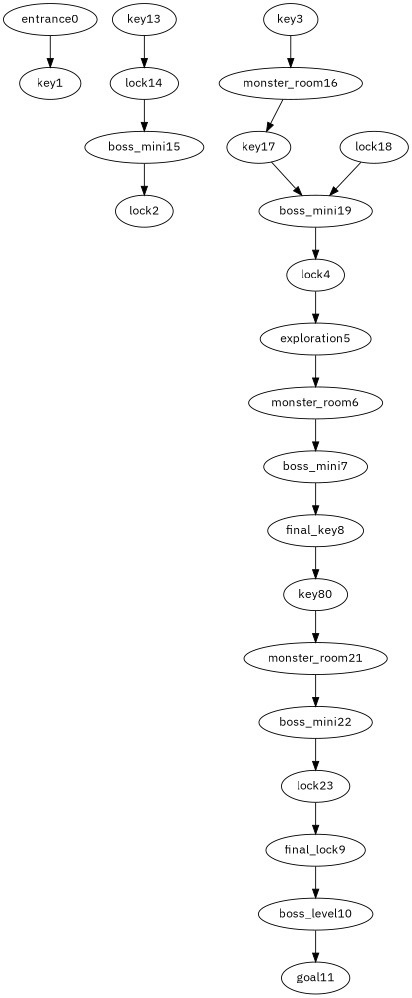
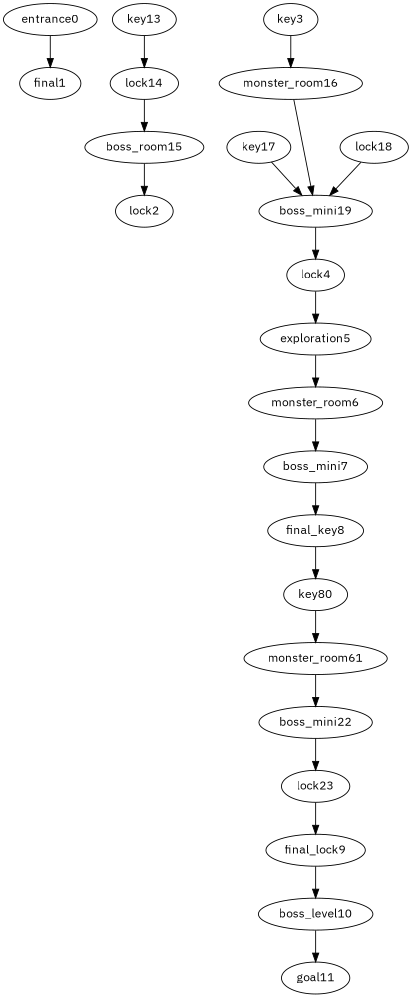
(50, 83) -> (50, 83)
(277, 111) -> (302, 143)
(144, 147) -> (144, 147)
(316, 659) -> (316, 659)
